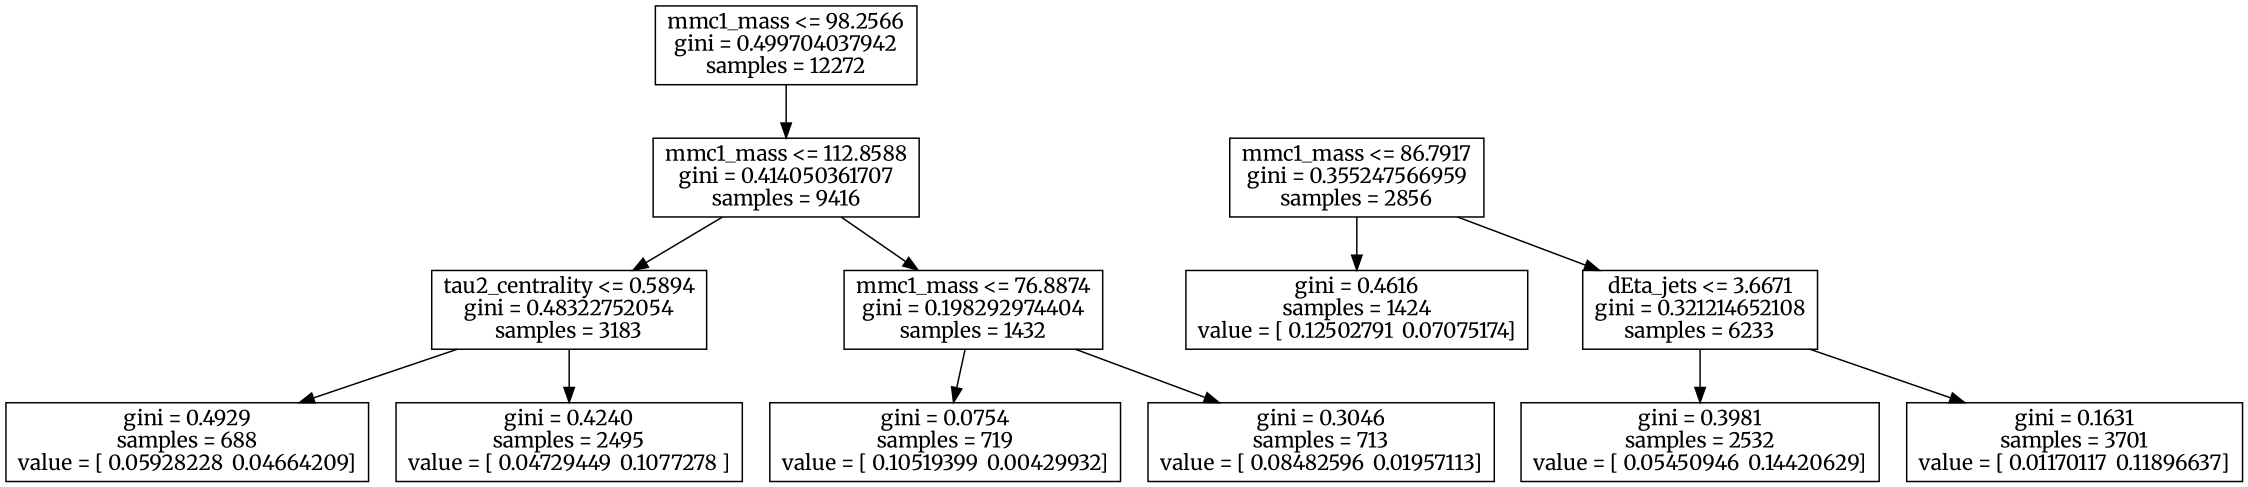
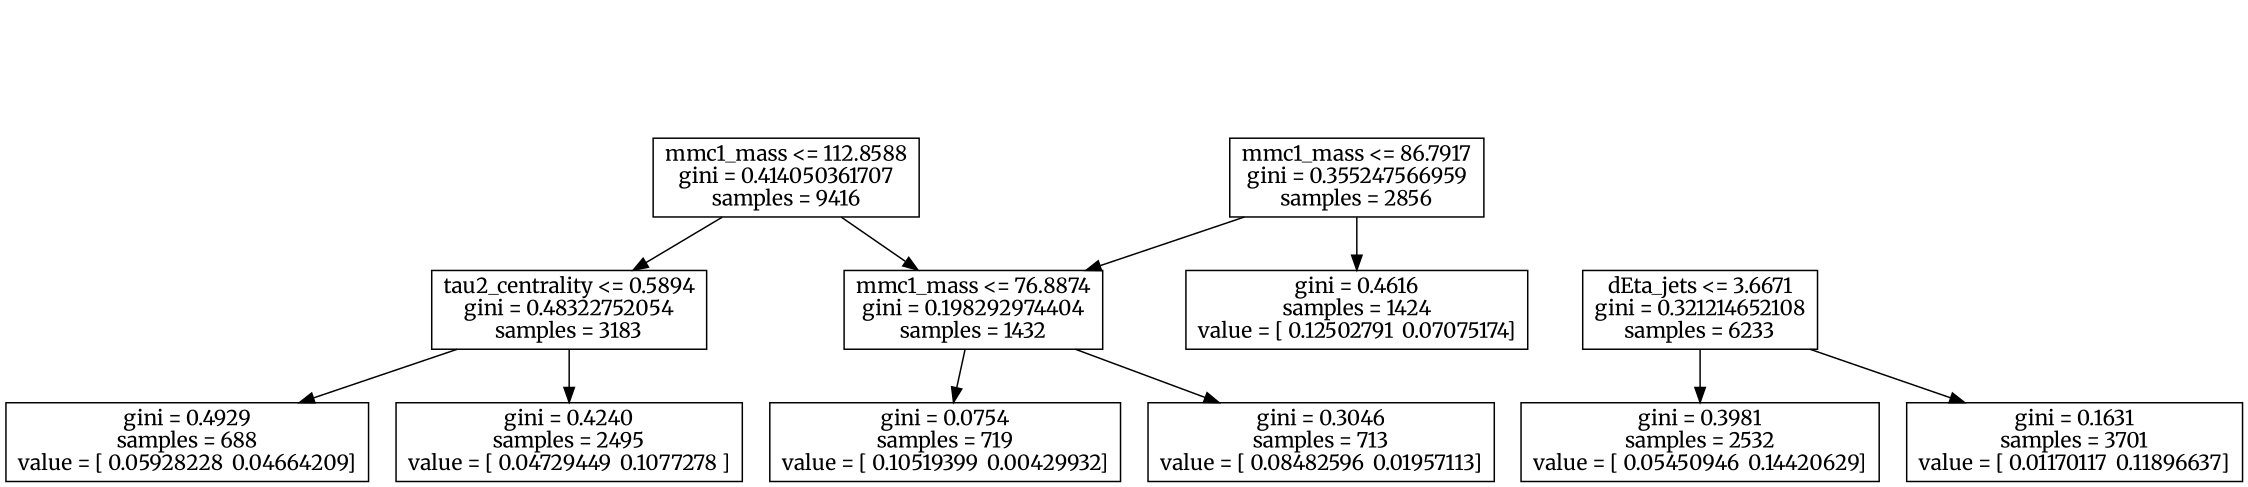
(786, 45) -> none
(1521, 241) -> (1172, 241)
